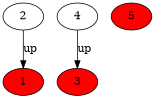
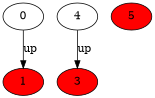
(23, 17) -> (23, 17)
